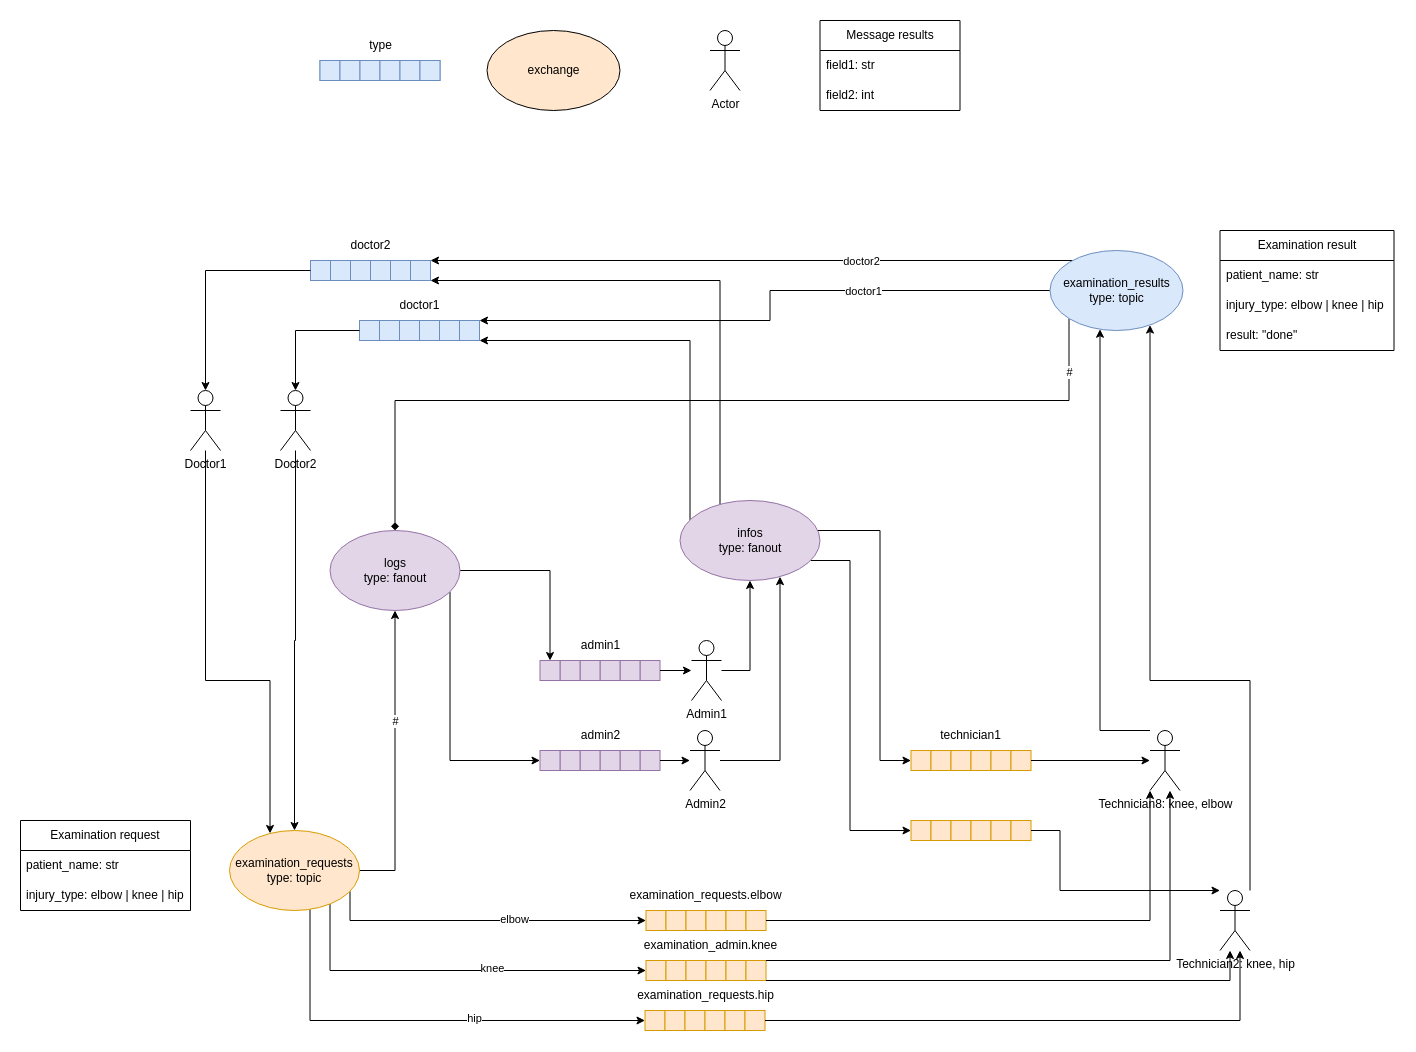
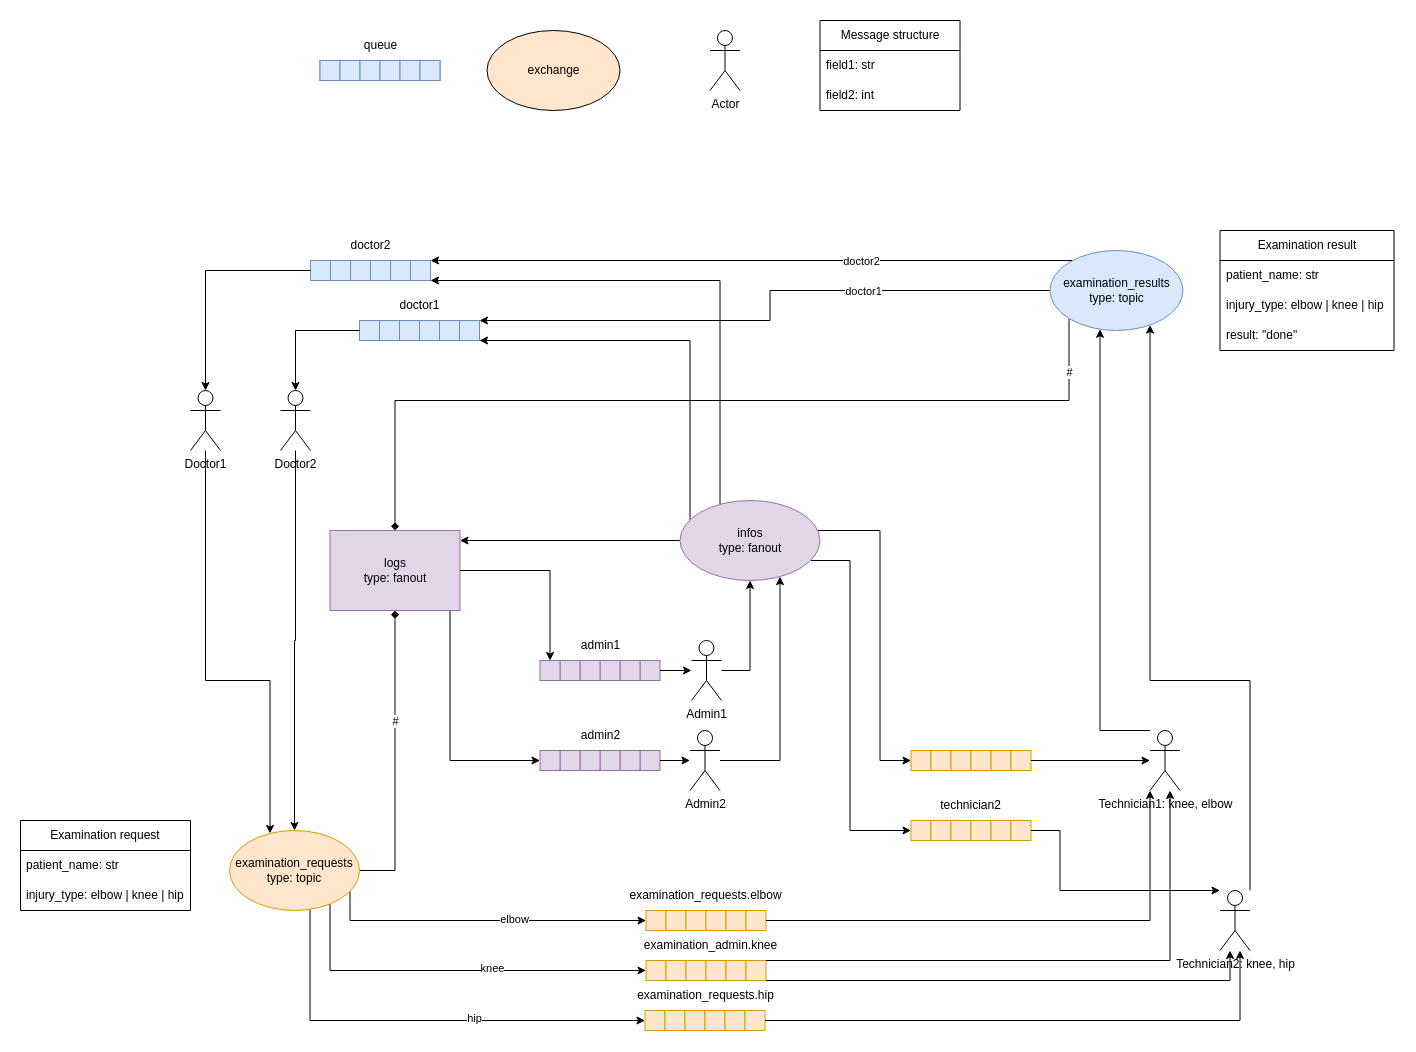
(891, 36) -> (891, 36)
(381, 46) -> (381, 46)
none -> (574, 541)
(395, 571) -> (395, 571)
(395, 619) -> (395, 619)
(970, 736) -> none
(1166, 805) -> (1166, 805)
none -> (970, 806)
